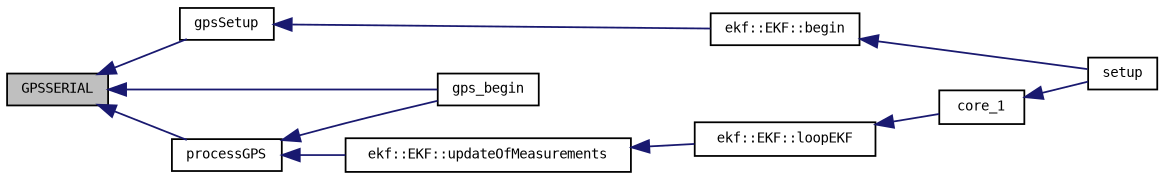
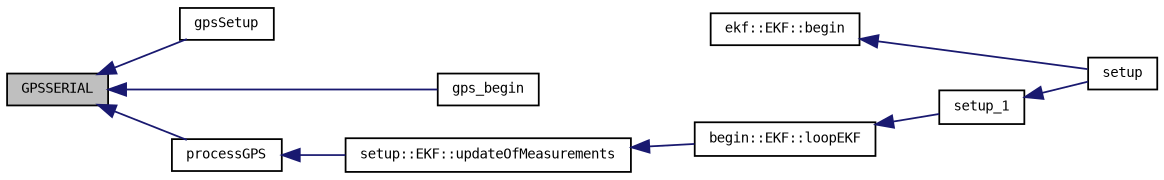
(501, 27) -> none
(982, 107) -> (982, 107)
(368, 117) -> none
(785, 139) -> (785, 139)
(488, 155) -> (488, 155)
